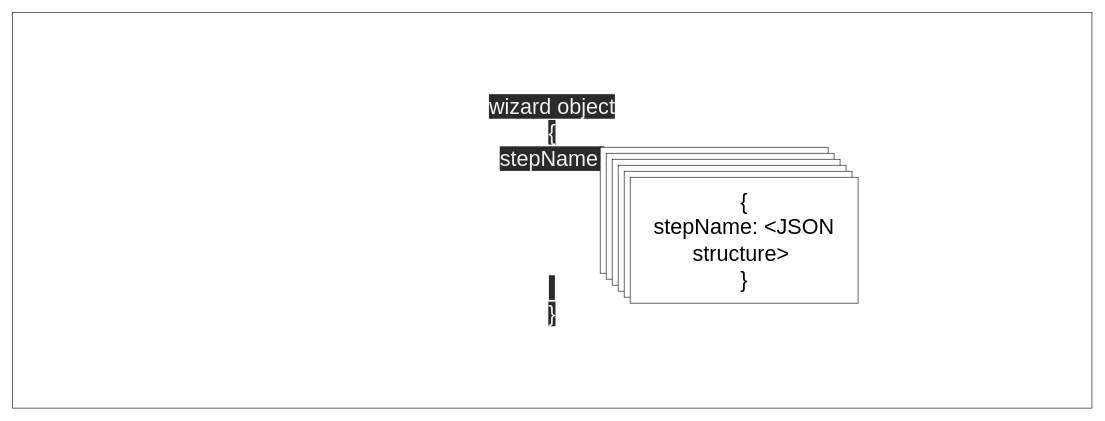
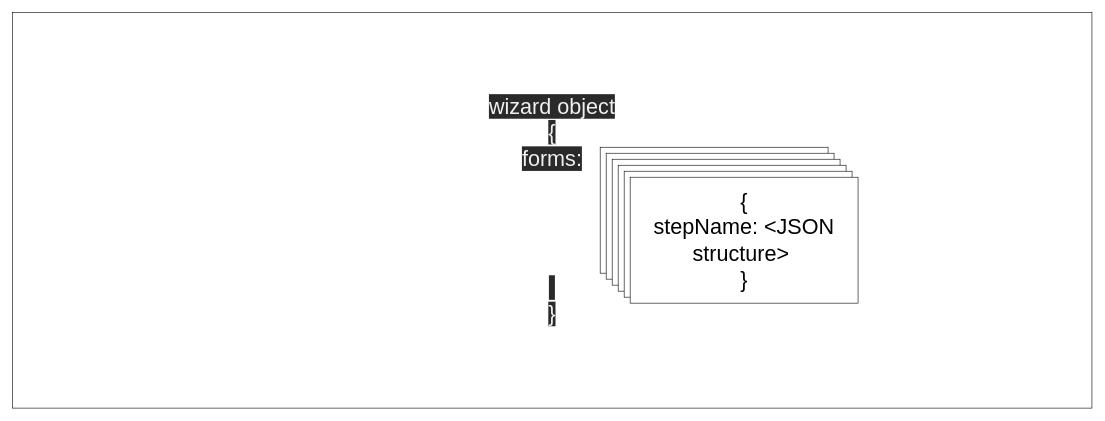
(552, 210) -> (552, 210)
